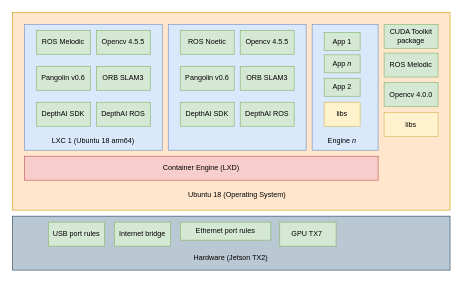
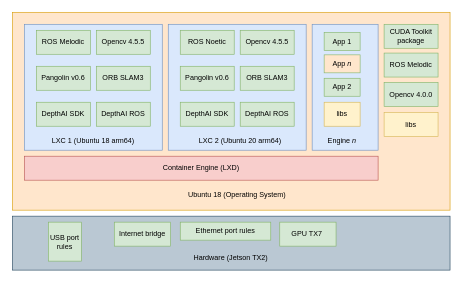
(342, 64) -> (342, 64)
none -> (240, 141)
(76, 234) -> (65, 242)
